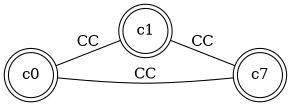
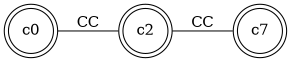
(145, 31) -> (145, 31)
(145, 83) -> none
